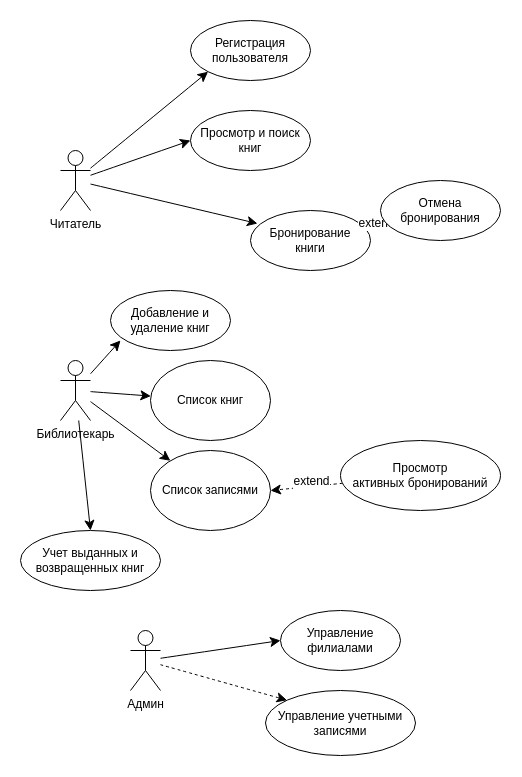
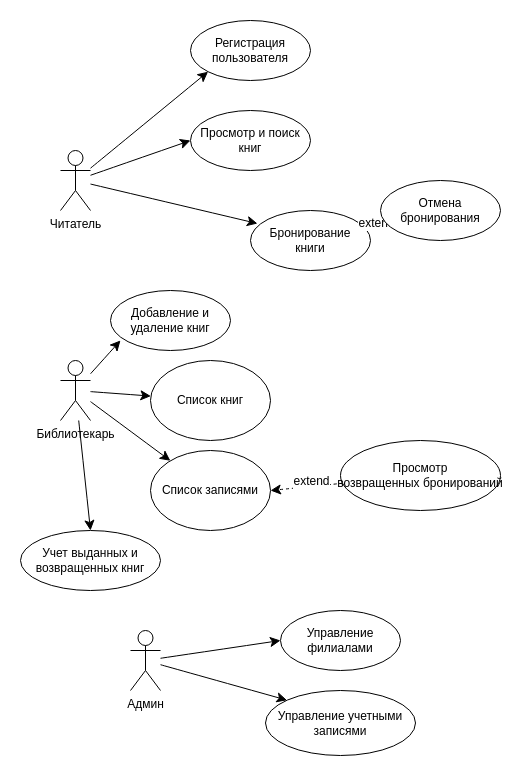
(421, 476) -> (421, 476)
(219, 681) -> (219, 681)
